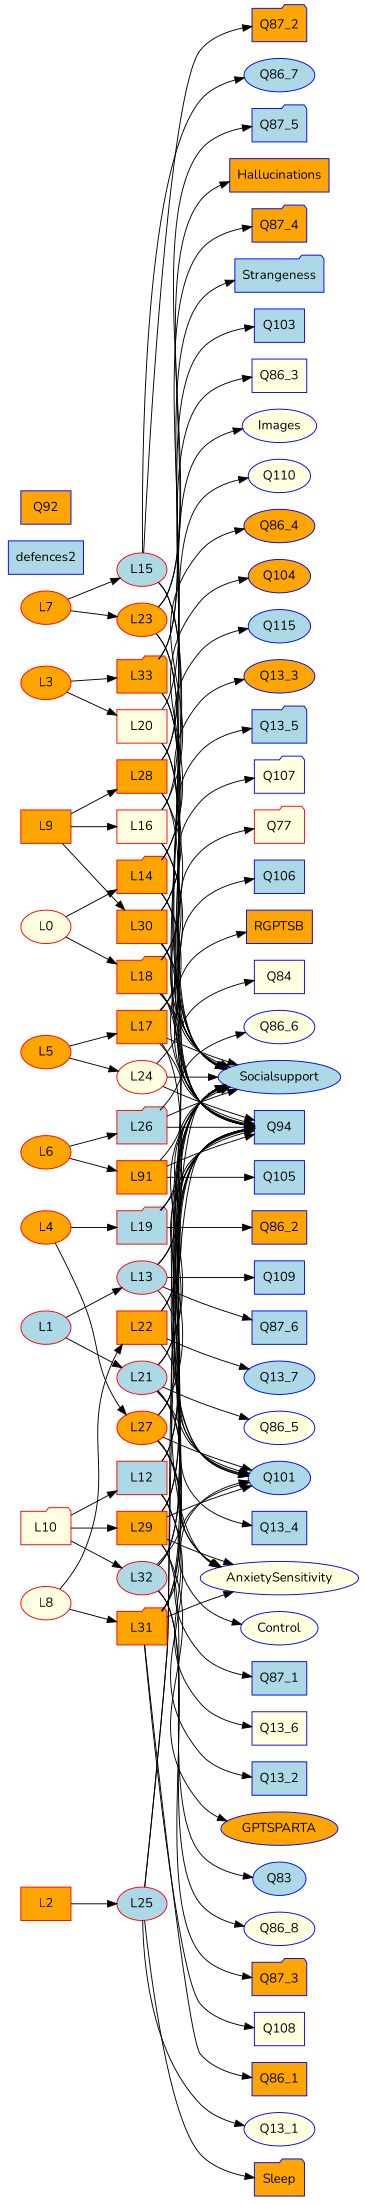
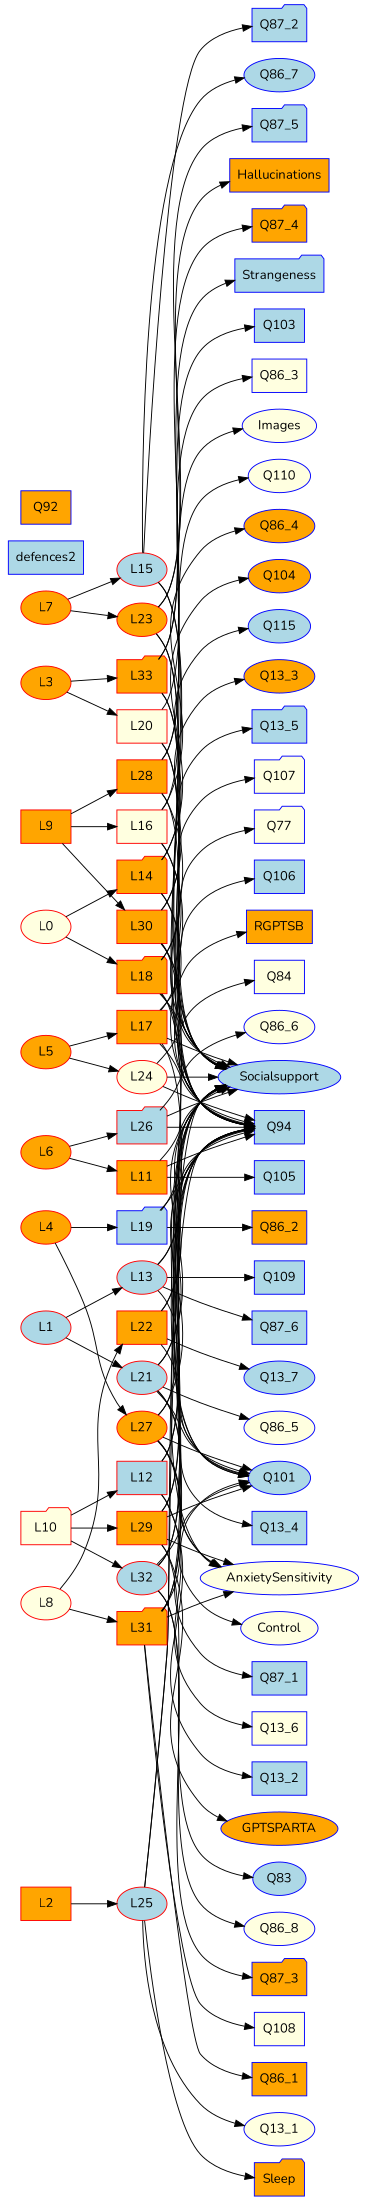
(279, 25) -> (279, 25)
(279, 827) -> (279, 827)
(142, 1177) -> (142, 1177)
(142, 1227) -> (142, 1227)
